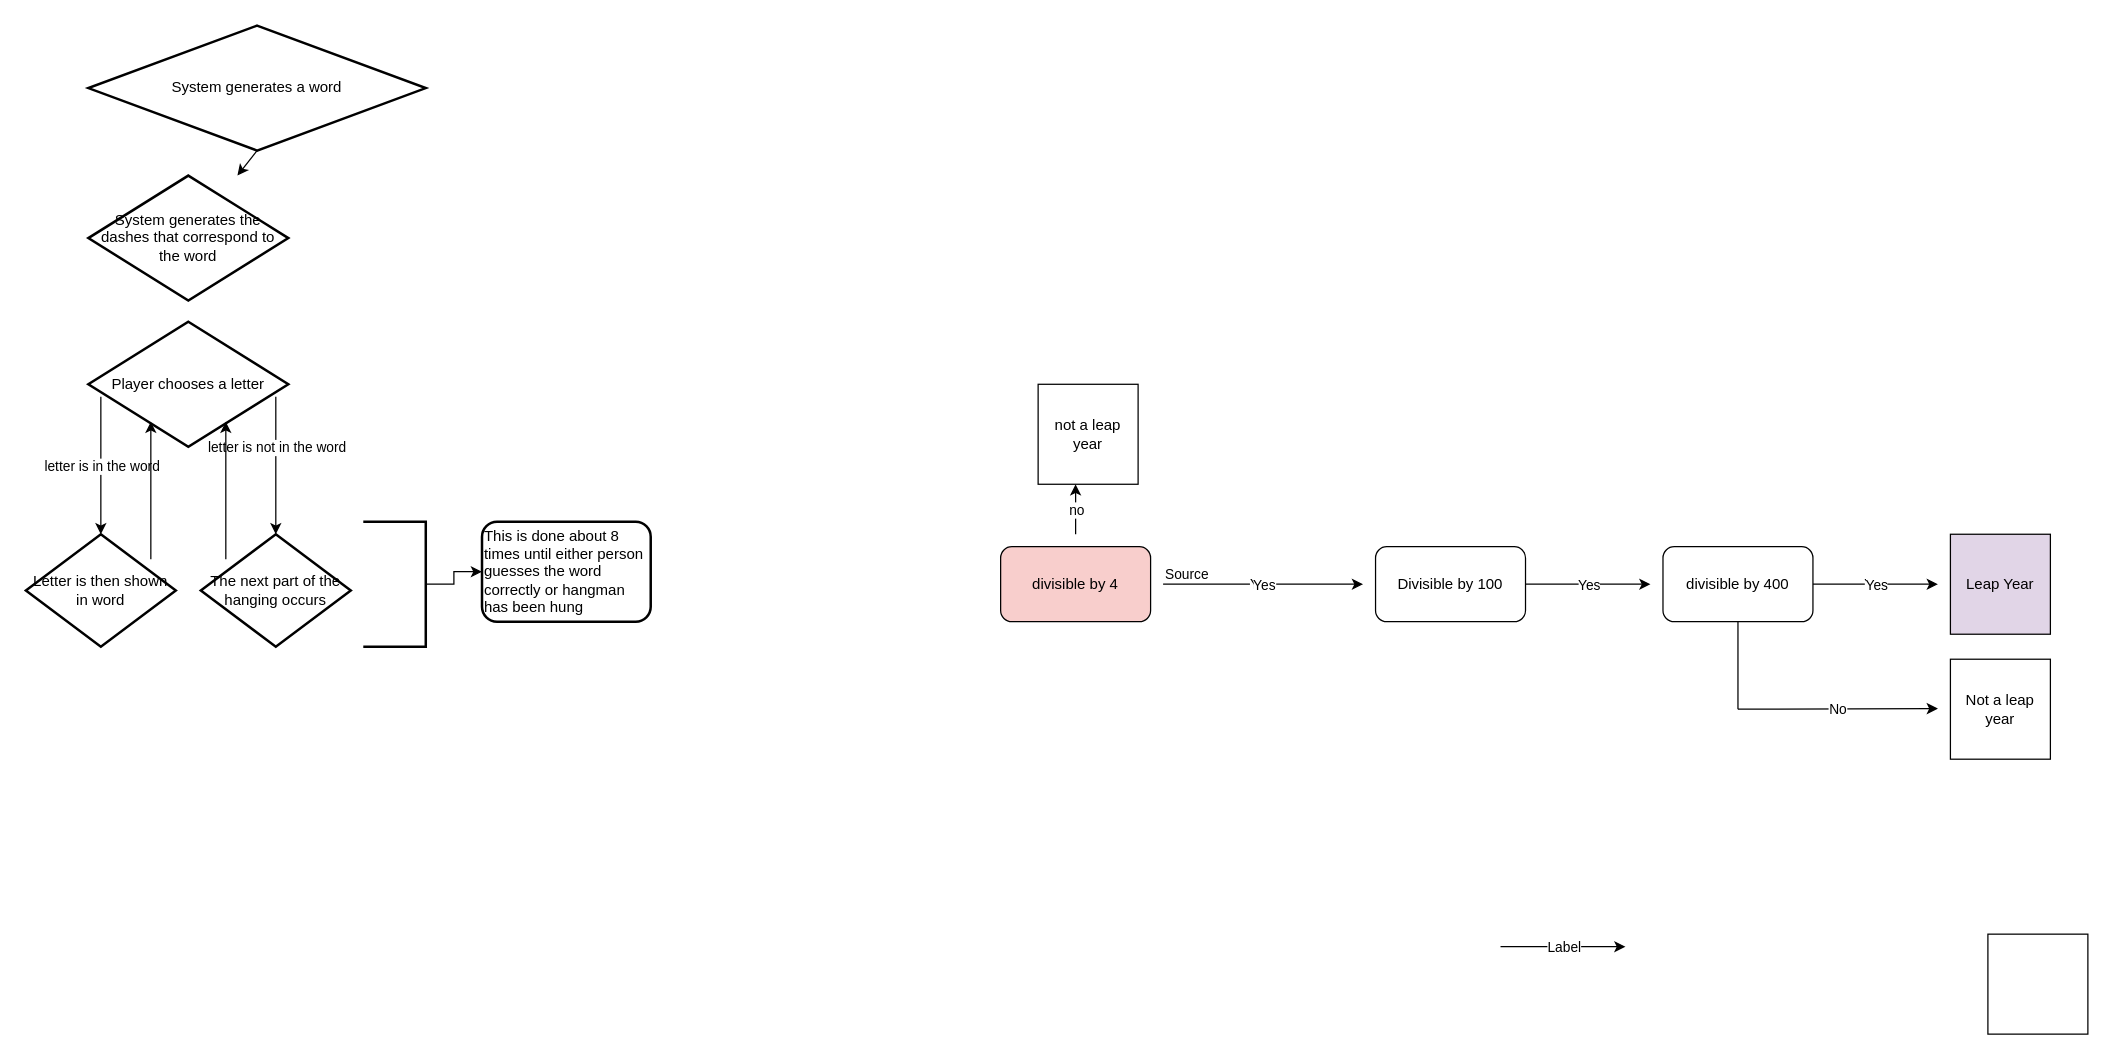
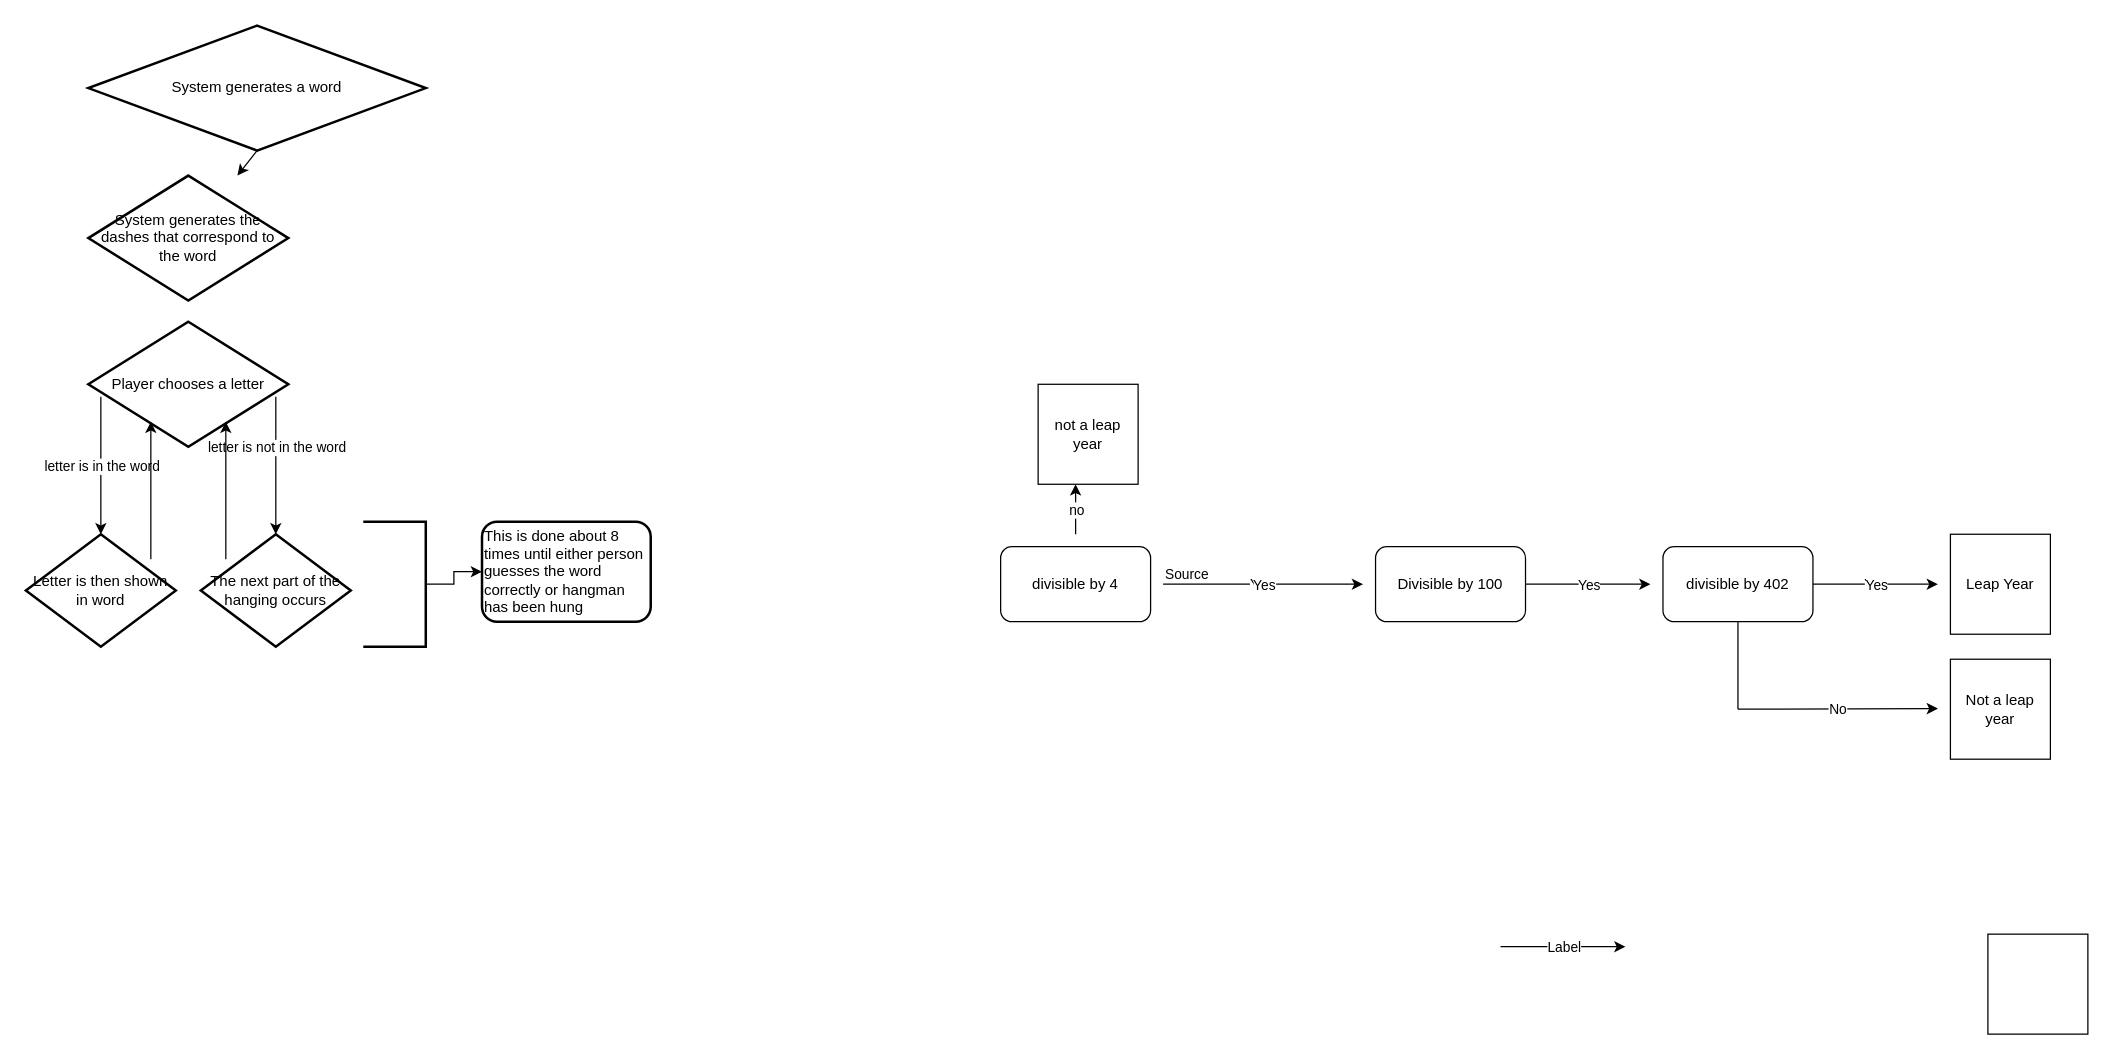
(1076, 584) -> (1076, 584)
(1738, 584) -> (1738, 584)
(2001, 584) -> (2001, 584)
